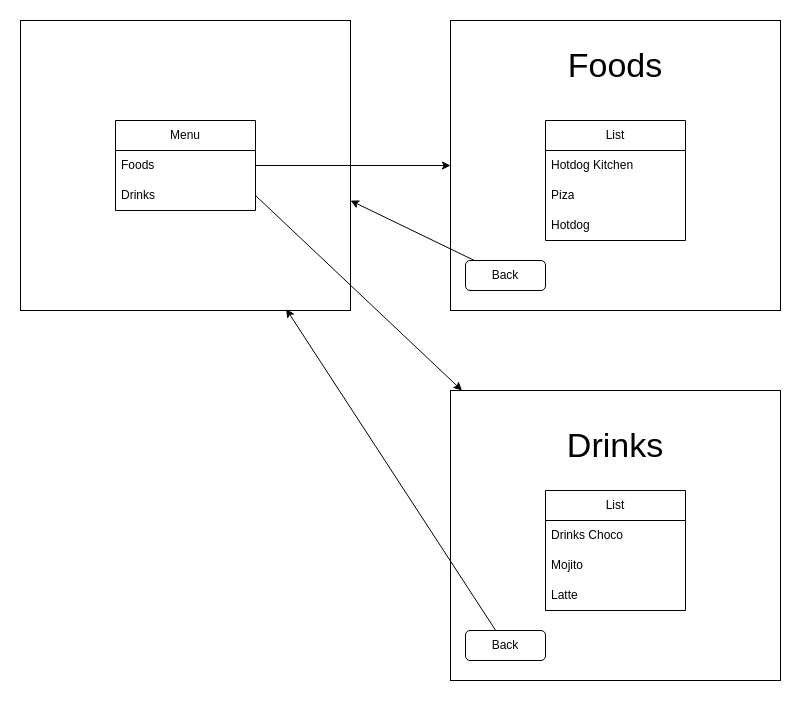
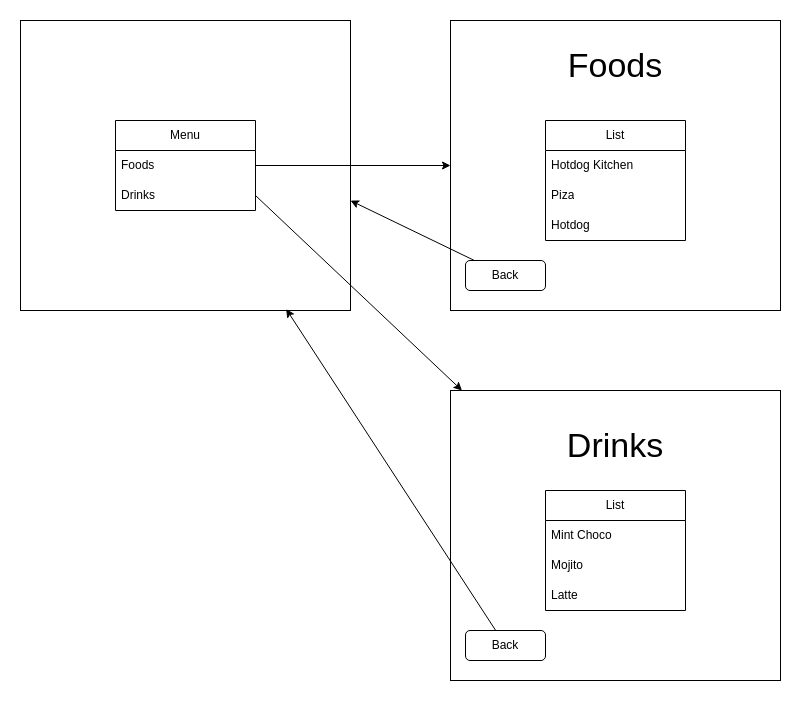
(589, 536) -> (582, 536)
